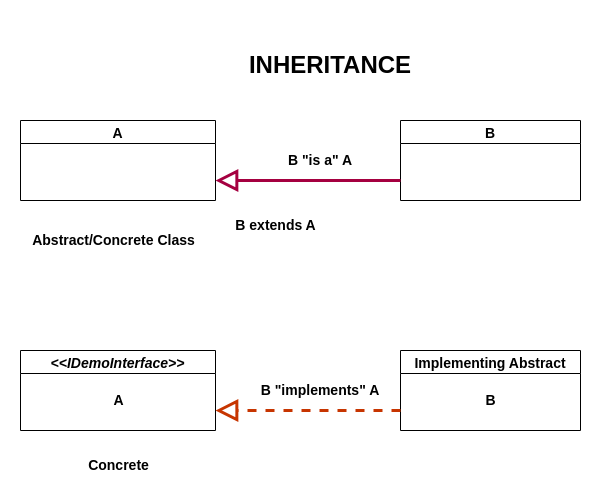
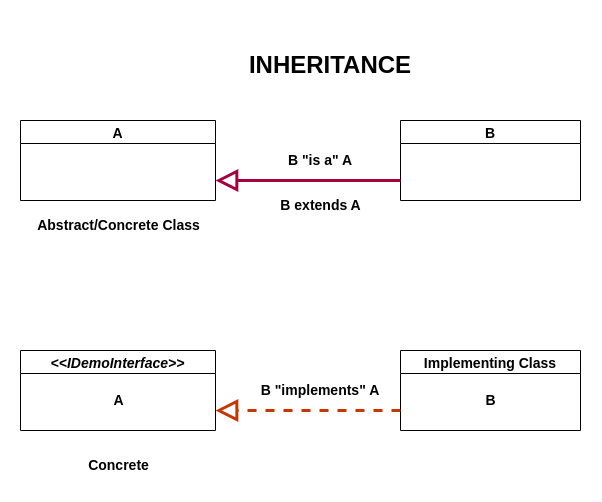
(276, 226) -> (321, 206)
(113, 241) -> (118, 226)
(490, 363) -> (490, 363)
